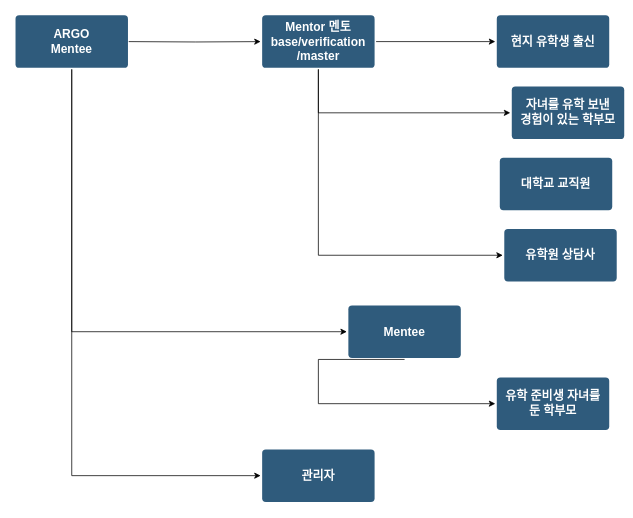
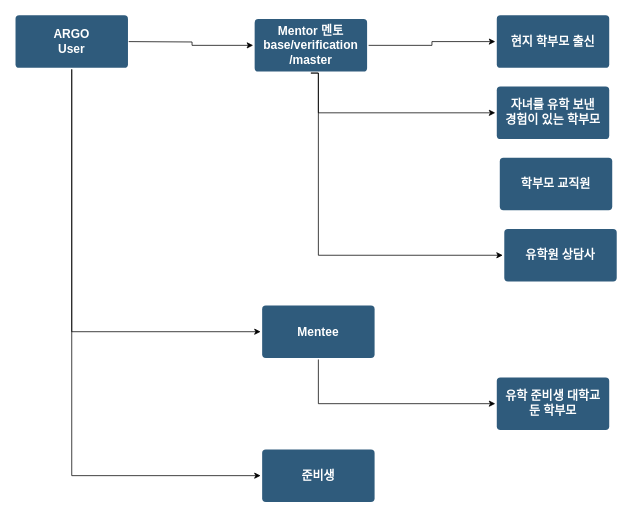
(72, 42) -> (72, 42)
(318, 42) -> (311, 45)
(553, 42) -> (553, 42)
(568, 113) -> (553, 113)
(556, 184) -> (556, 184)
(405, 332) -> (318, 332)
(553, 404) -> (553, 404)
(318, 476) -> (318, 476)
